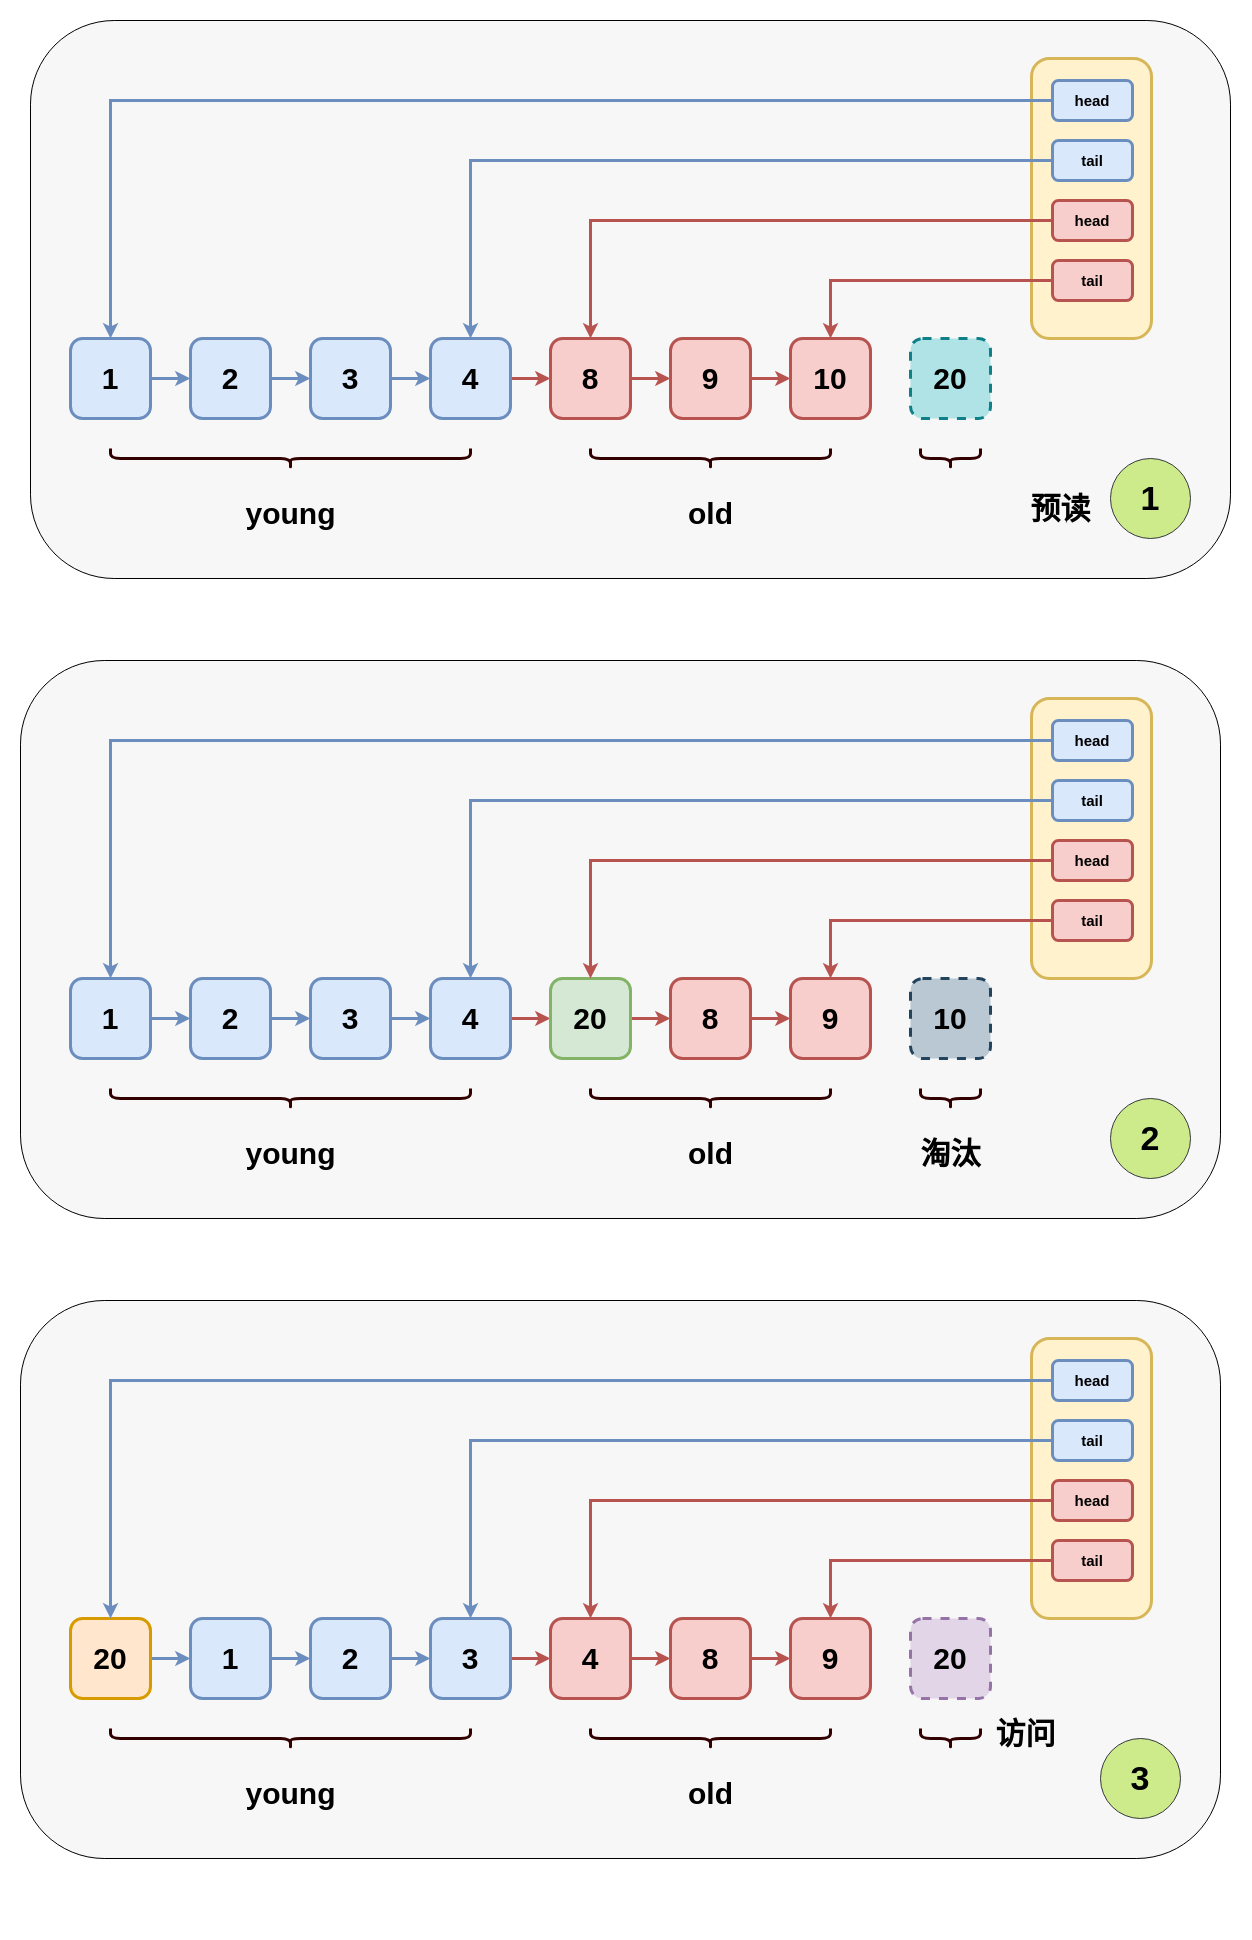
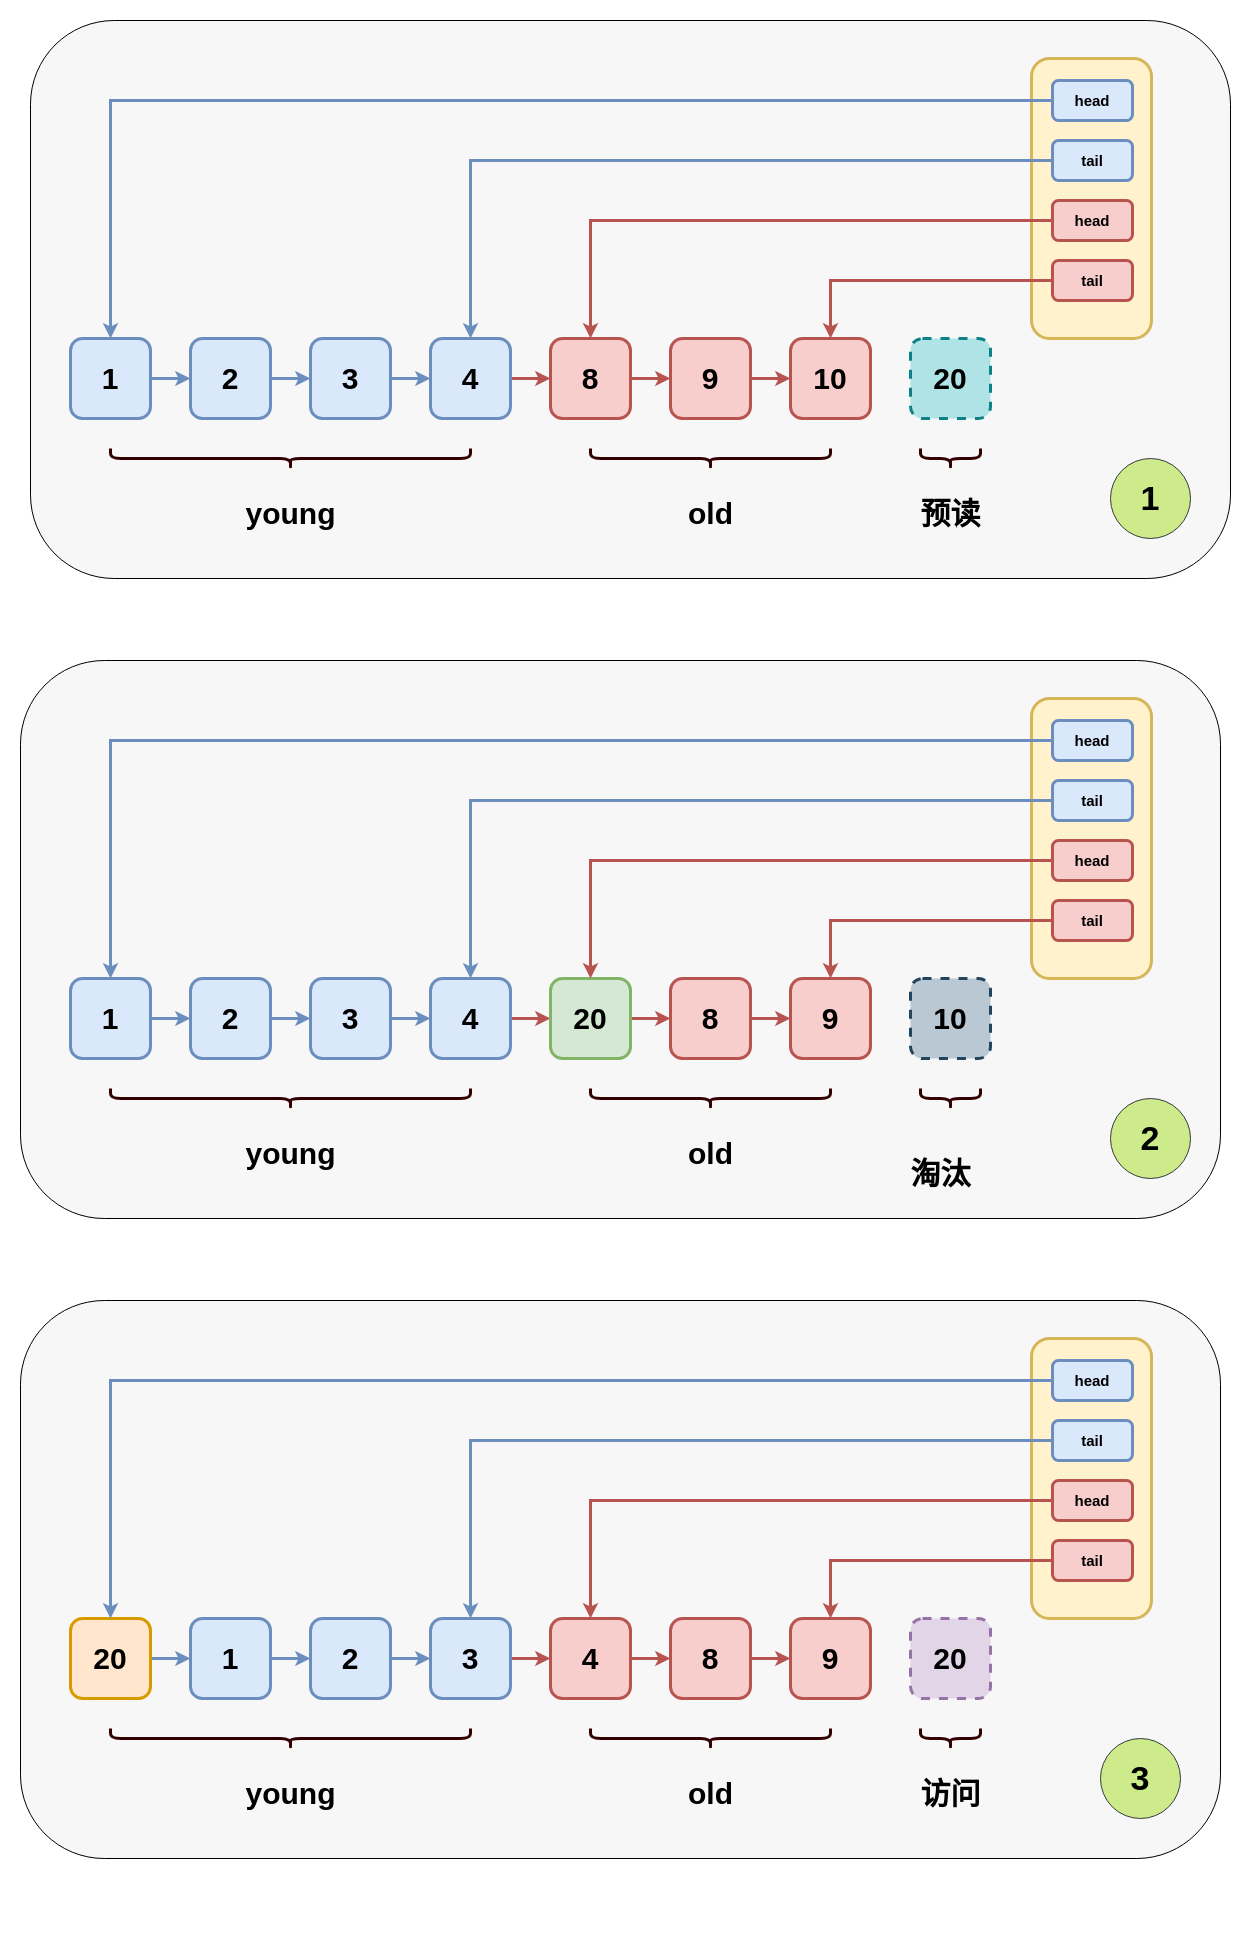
(1061, 509) -> (951, 514)
(951, 1154) -> (941, 1174)
(1026, 1734) -> (951, 1794)
